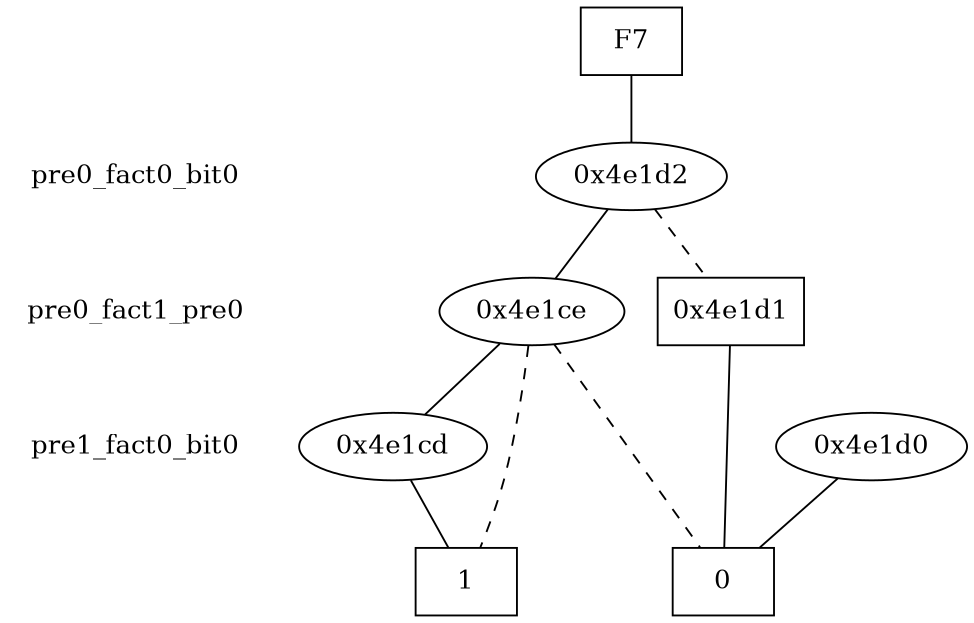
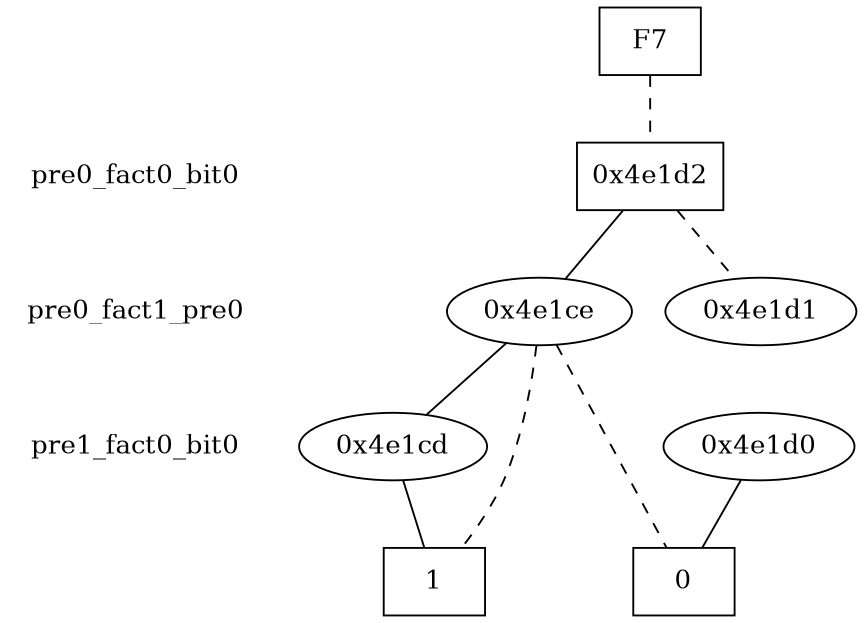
(631, 109) -> (650, 109)
(631, 176) -> (650, 176)
(731, 311) -> (761, 311)
(727, 447) -> none
